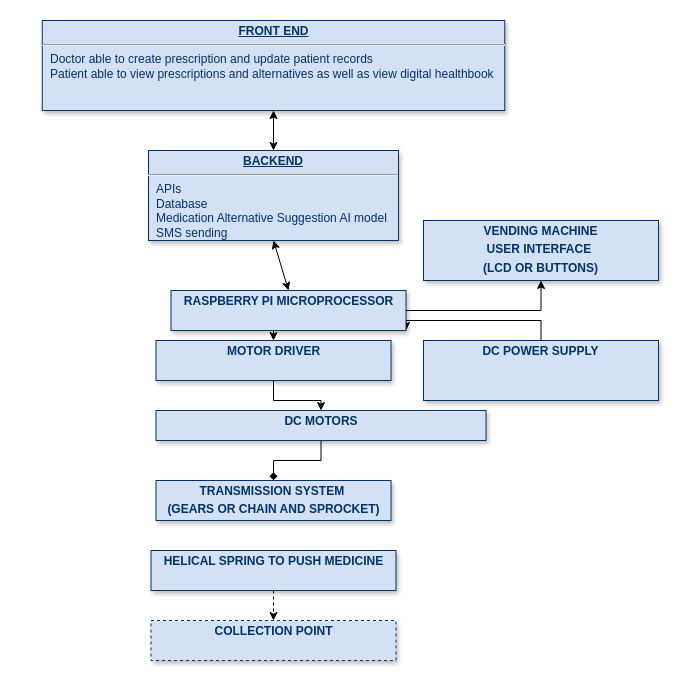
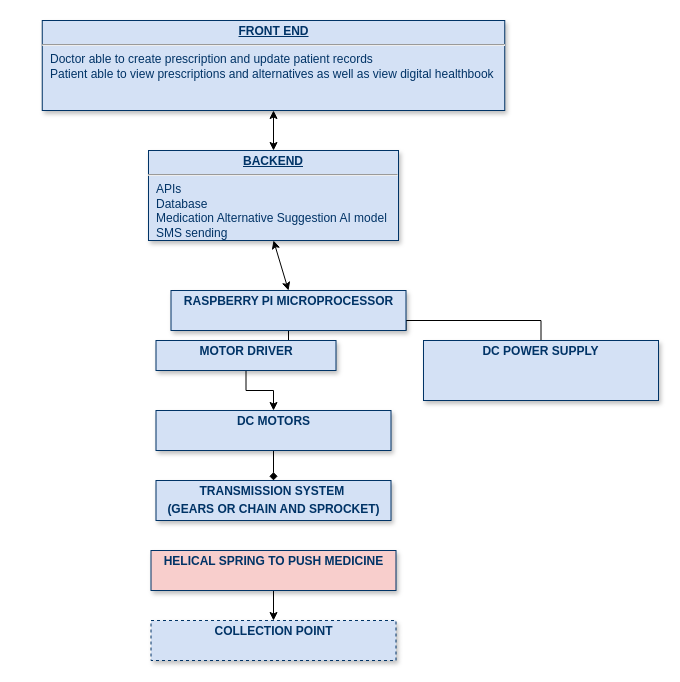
(541, 251) -> none
(485, 311) -> none
(407, 321) -> (406, 322)
(274, 361) -> (246, 356)
(321, 426) -> (274, 431)
(274, 571) -> (274, 571)
(274, 603) -> (274, 603)
